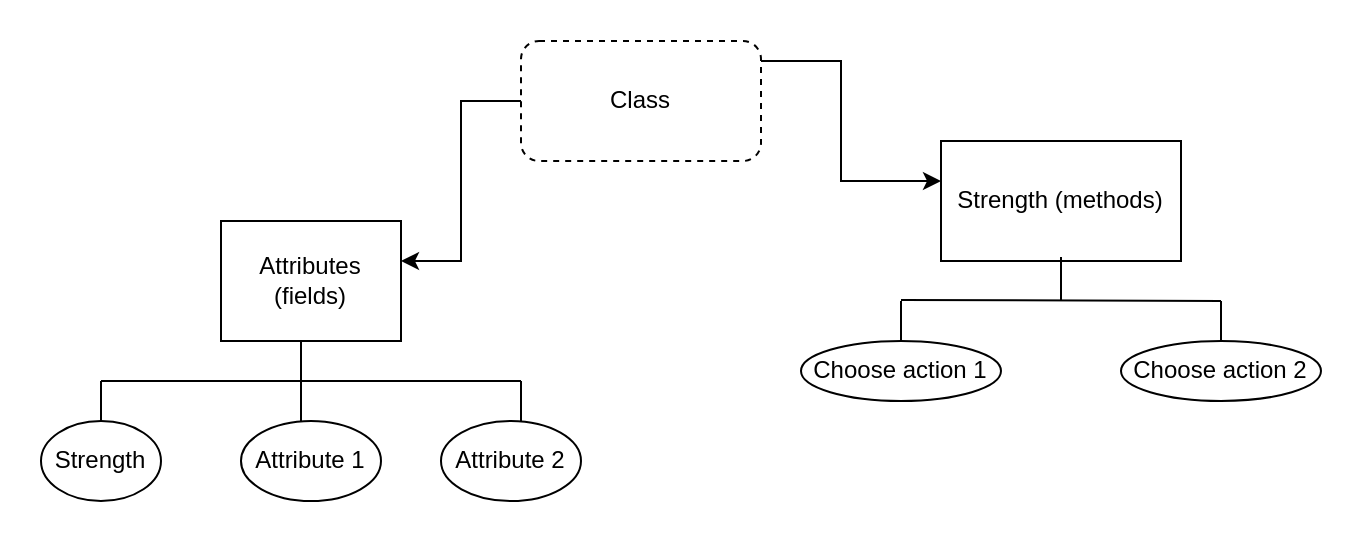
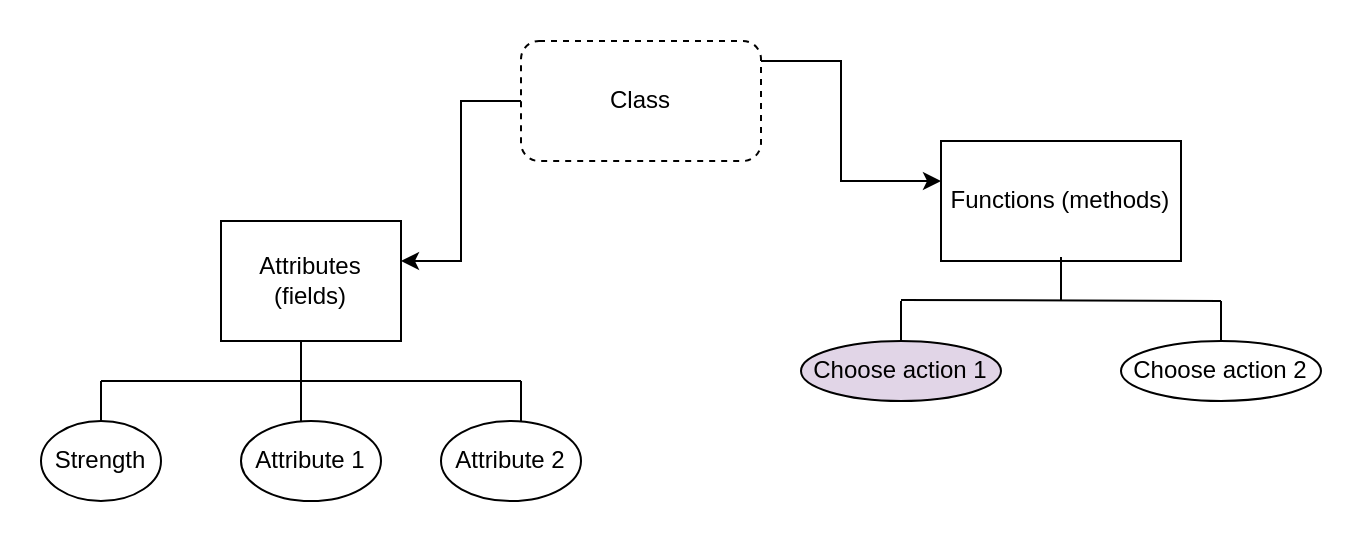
(1061, 201) -> (1061, 201)
(901, 371) -> (901, 371)
